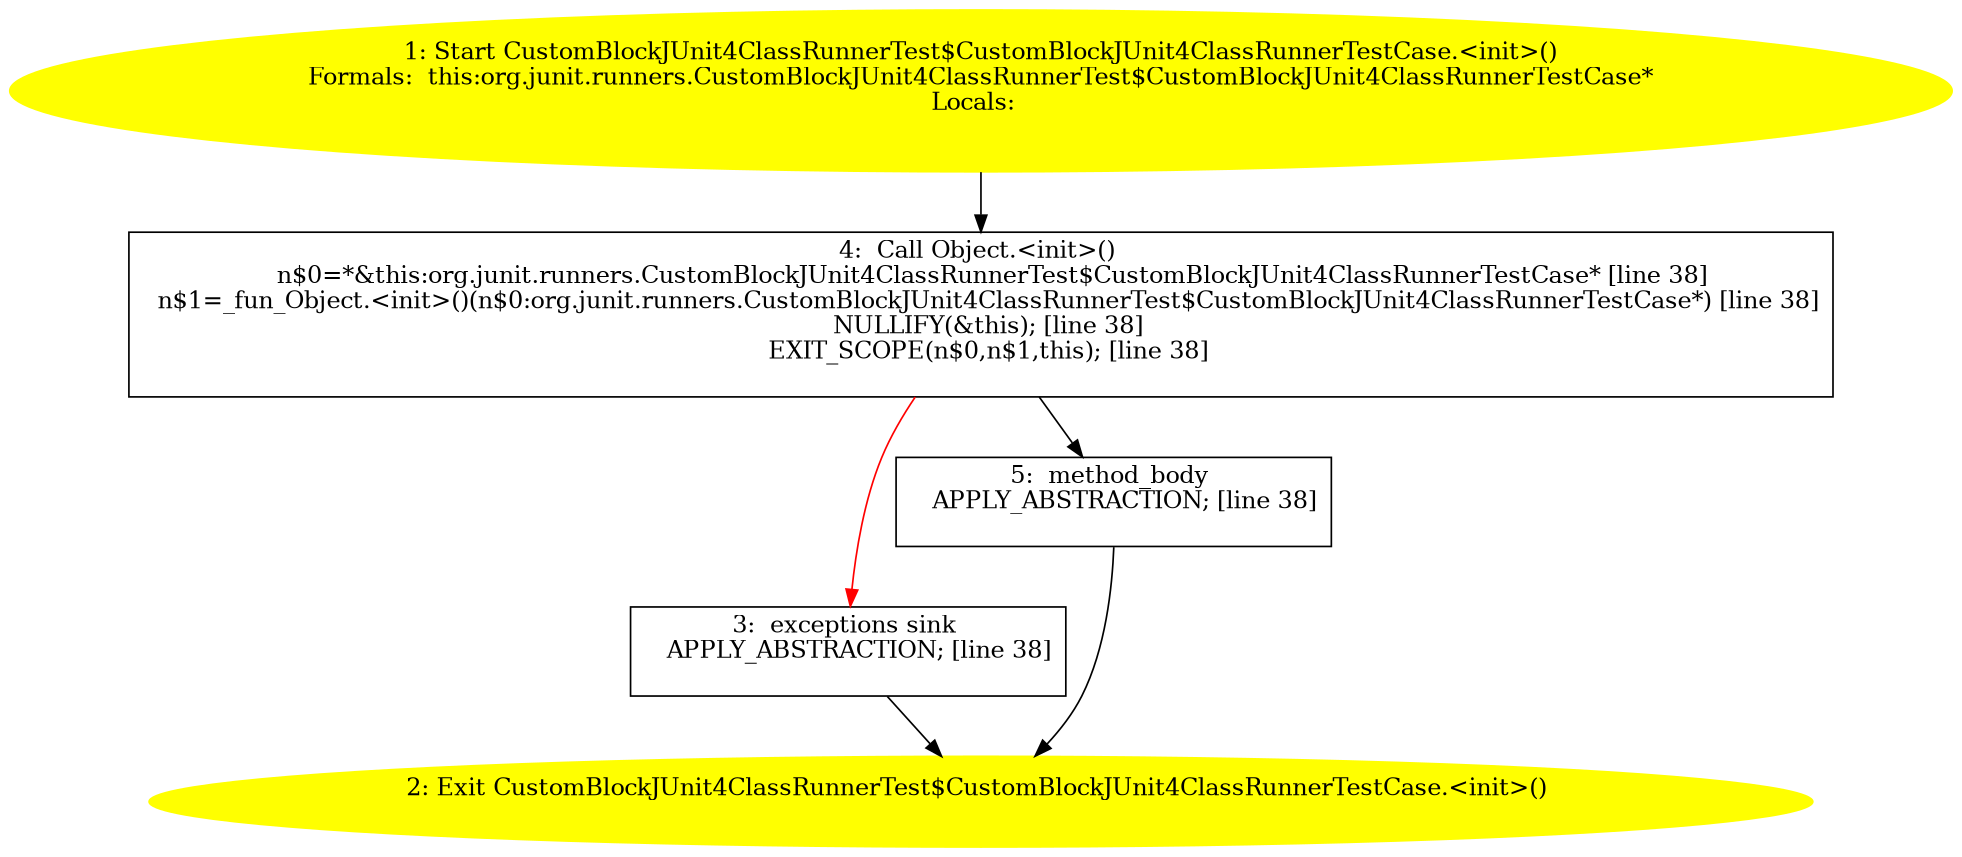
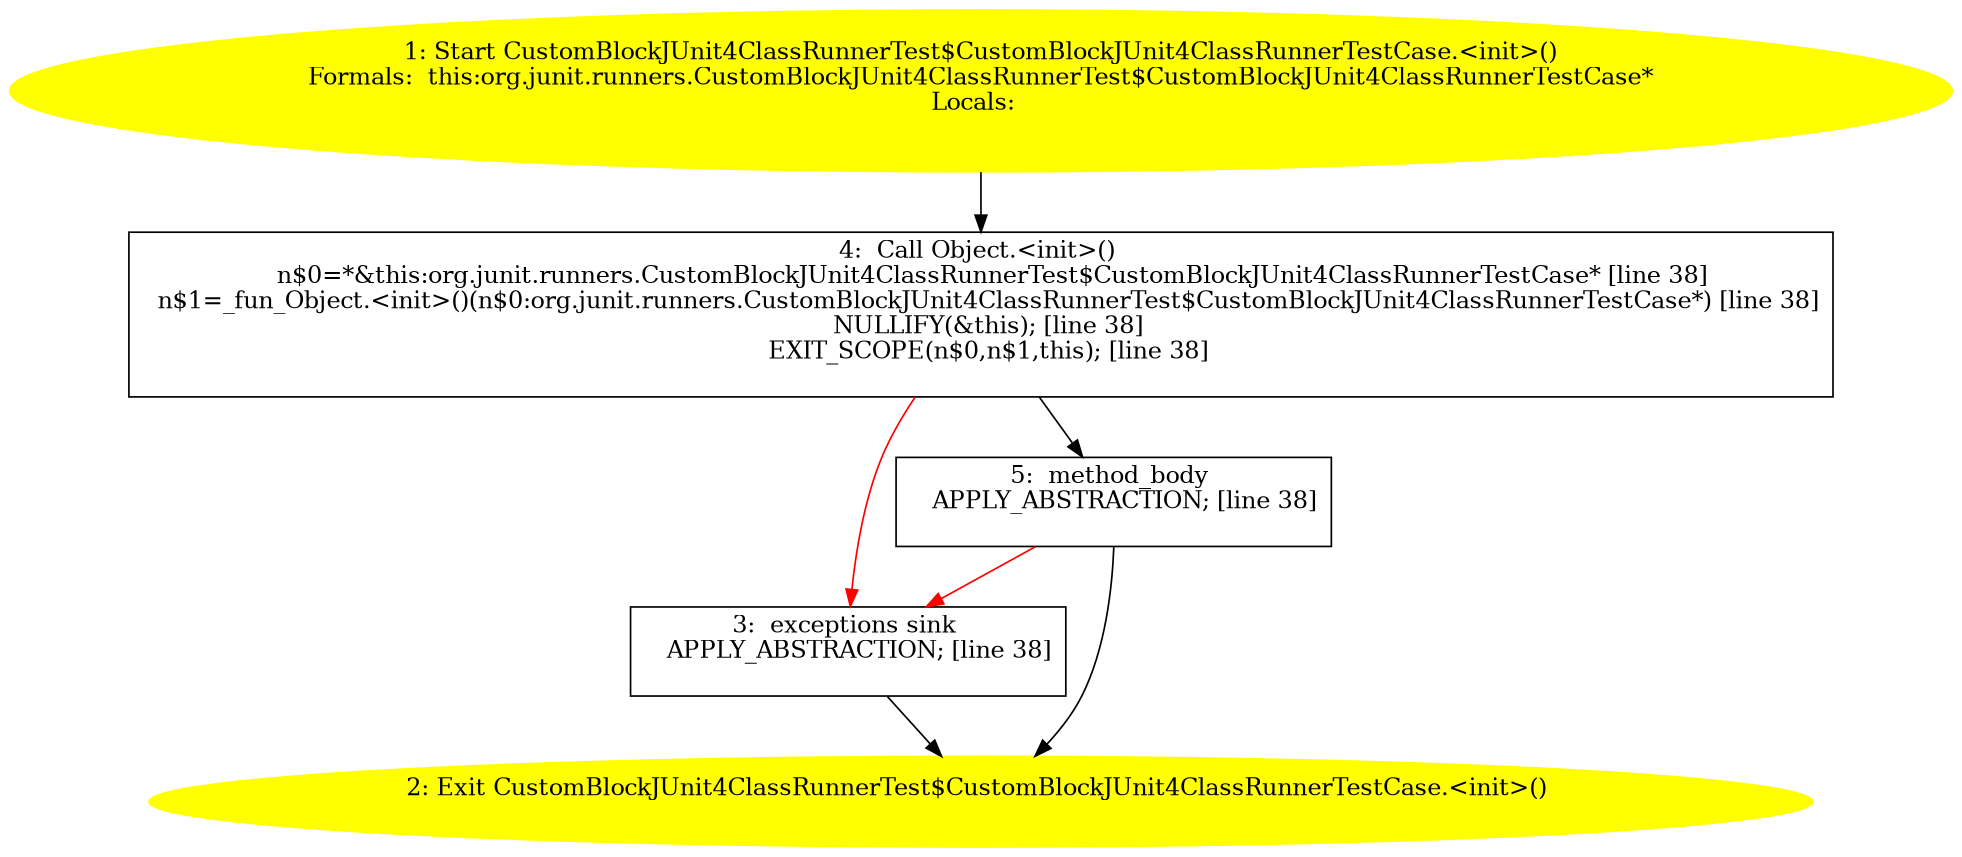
none -> (988, 573)
